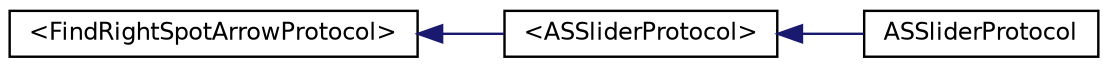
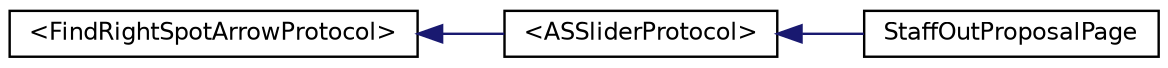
(981, 34) -> (1011, 34)
